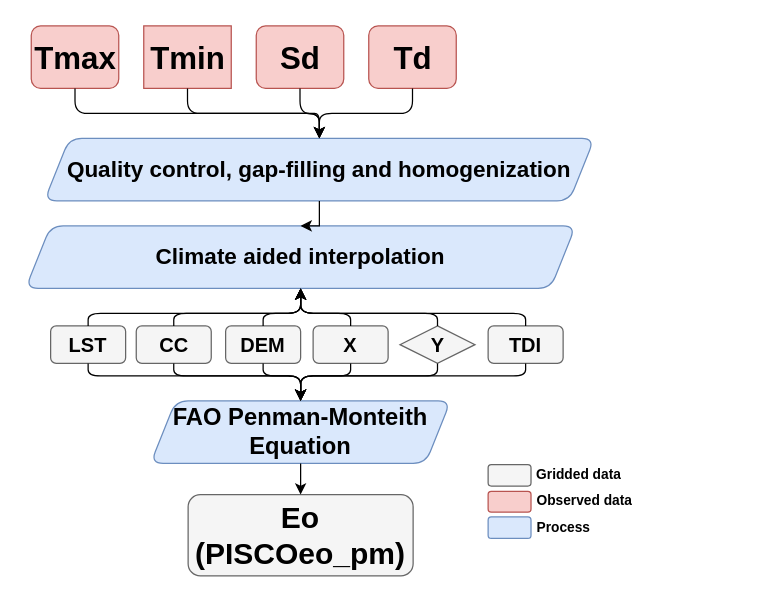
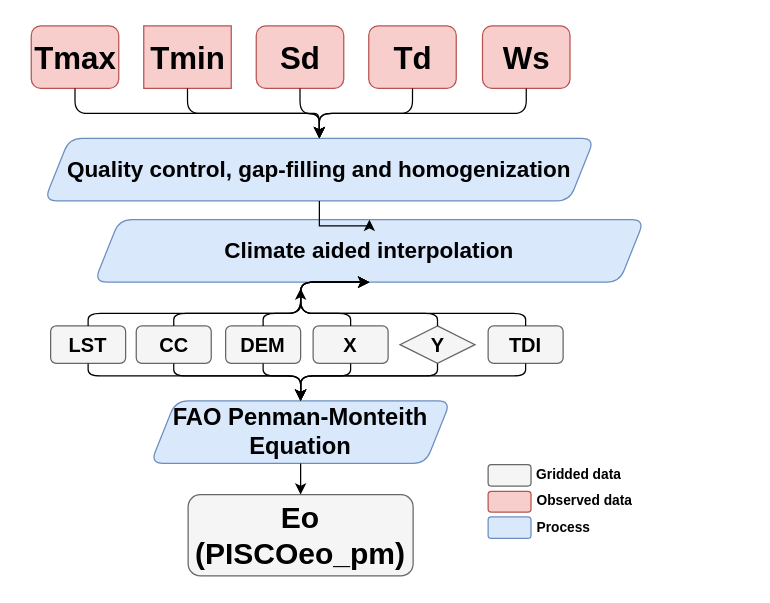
none -> (526, 57)
none -> (475, 113)
(301, 257) -> (369, 251)
